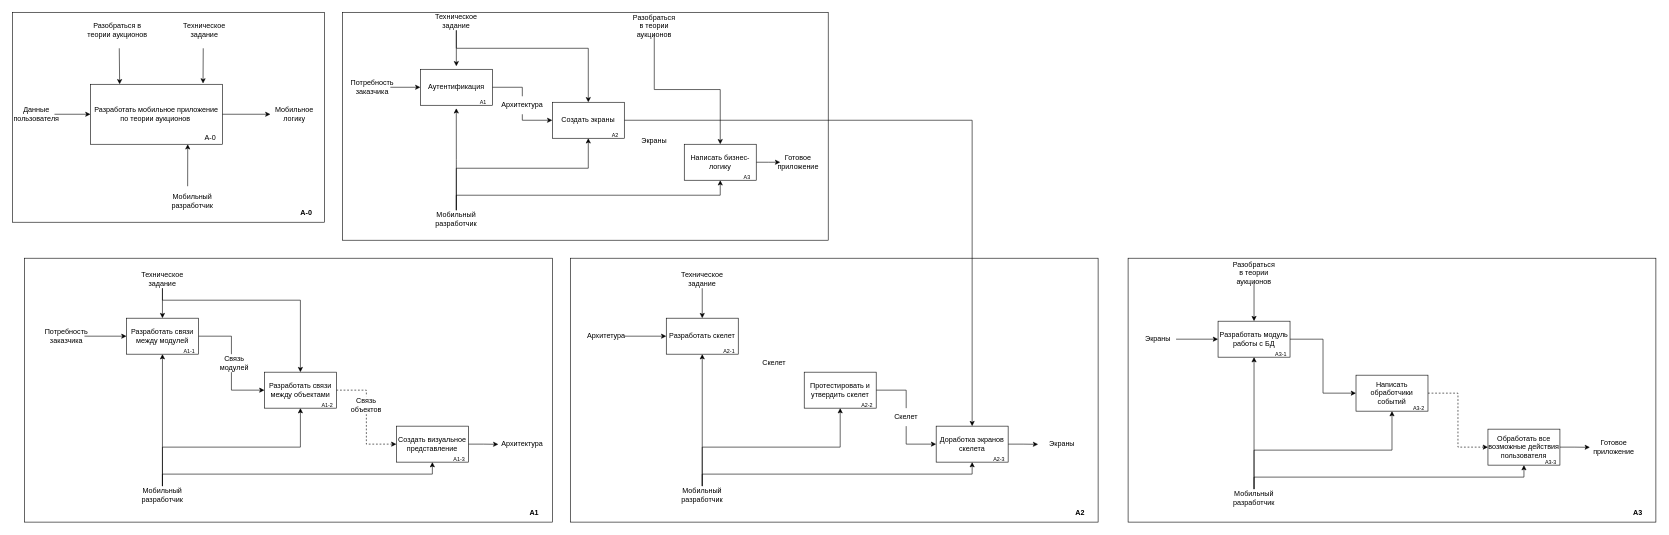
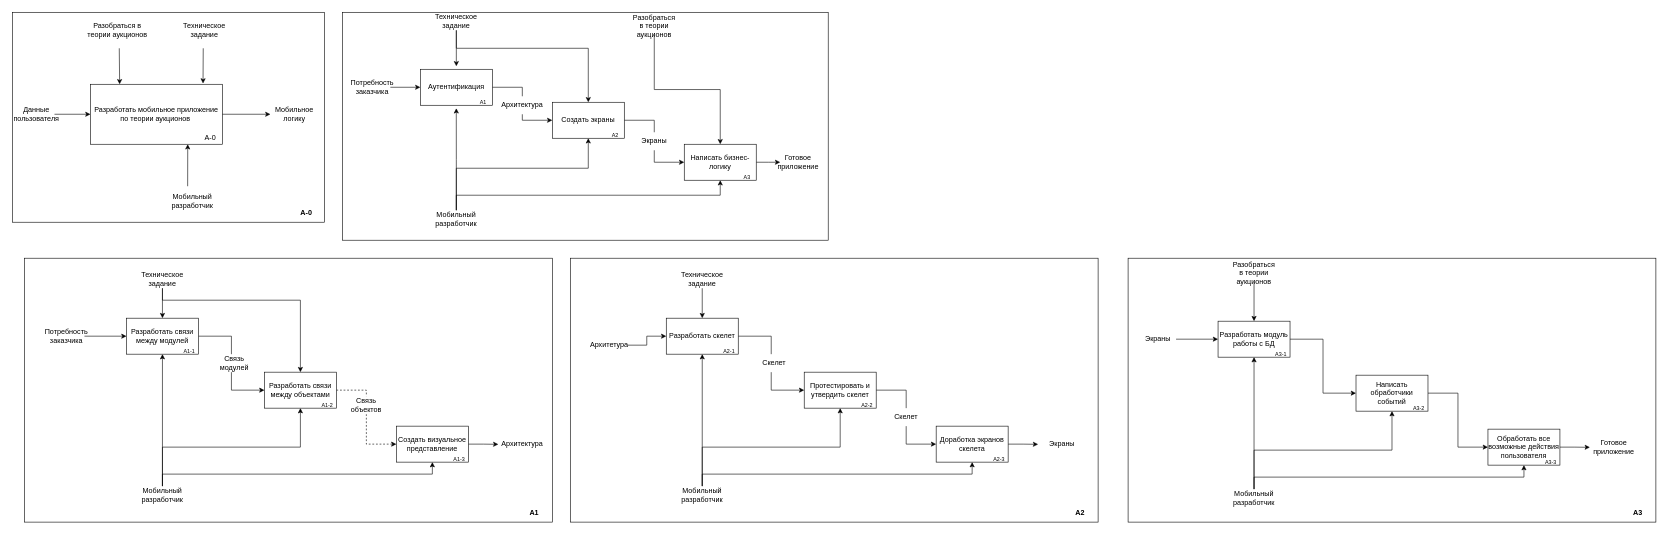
(971, 120) -> (654, 161)
(606, 336) -> (609, 345)
none -> (771, 389)
(1458, 417) -> (1458, 417)
